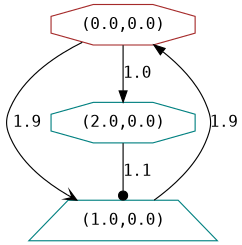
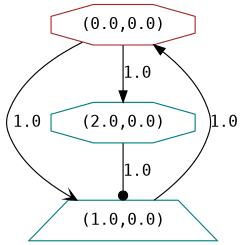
(27, 123) -> (27, 123)
(224, 123) -> (224, 123)
(137, 172) -> (137, 172)
